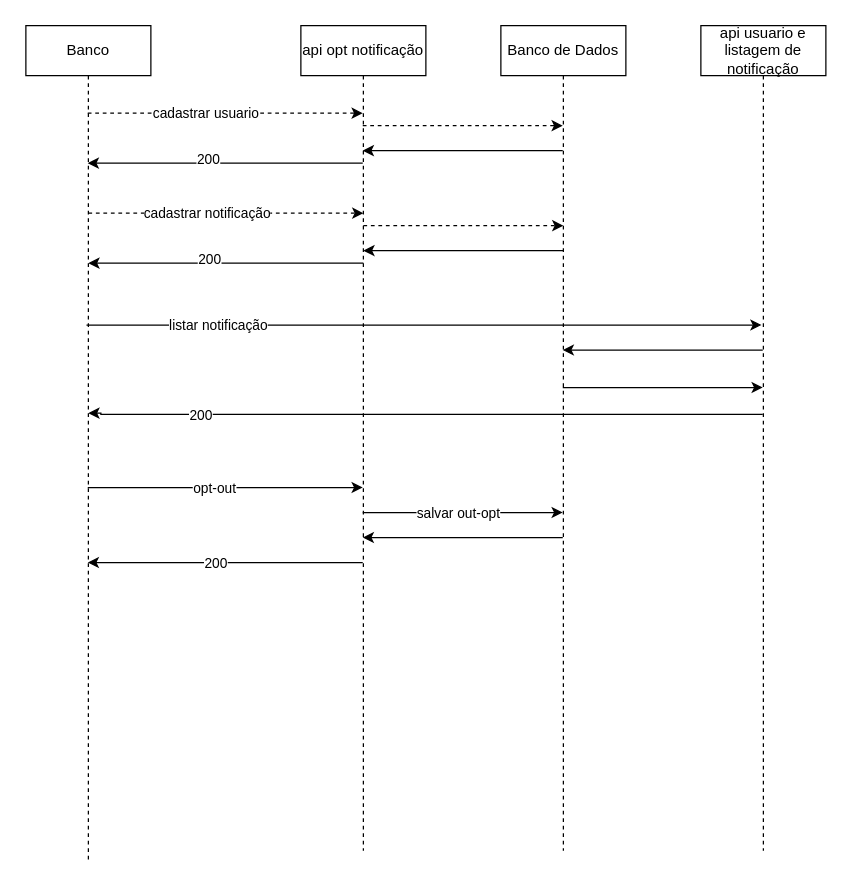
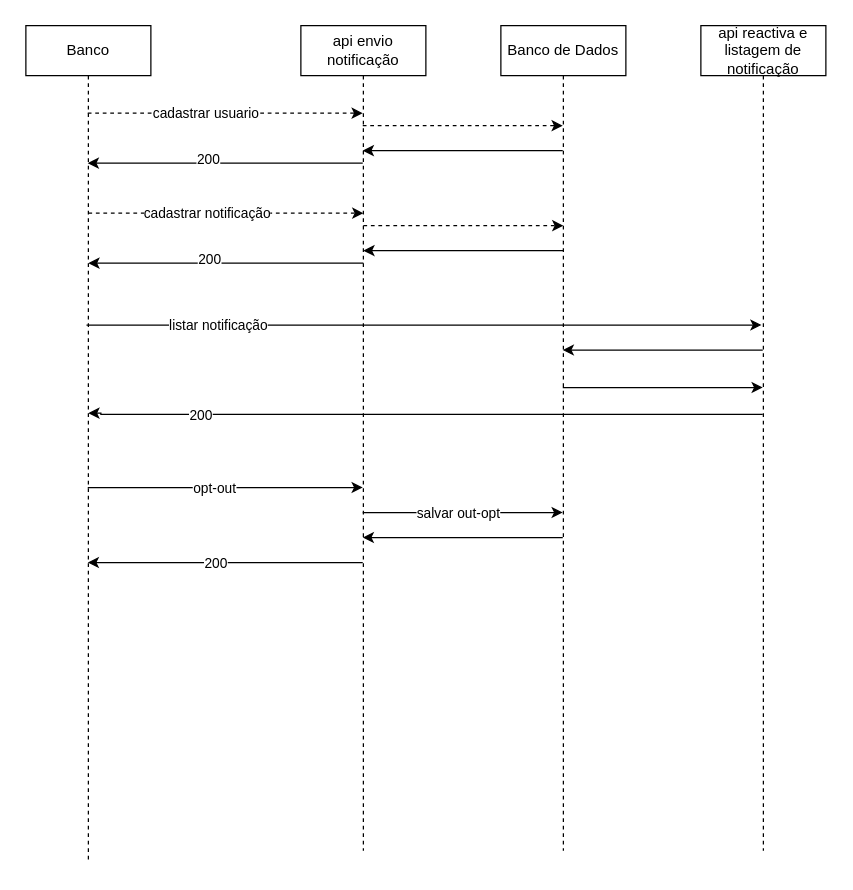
(363, 51) -> (363, 51)
(763, 51) -> (763, 51)
